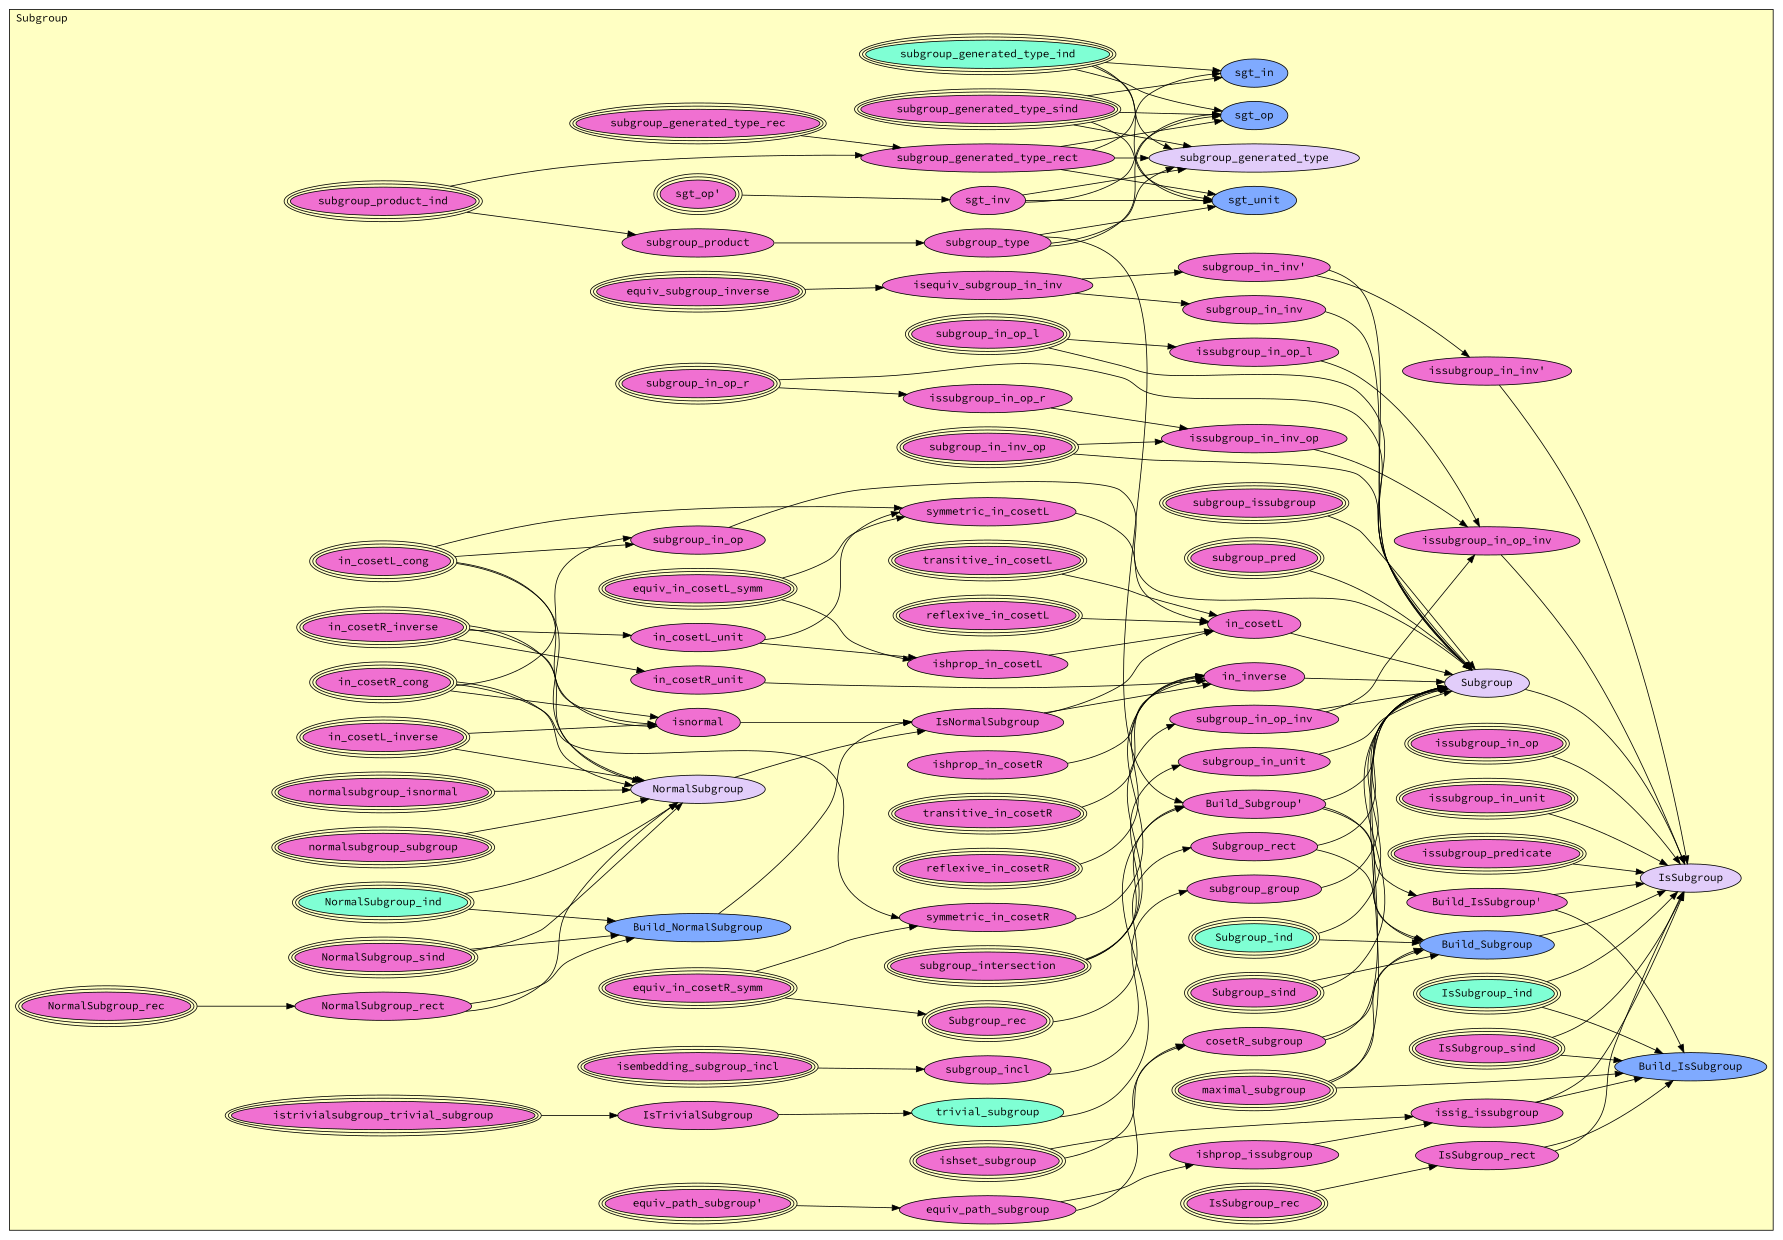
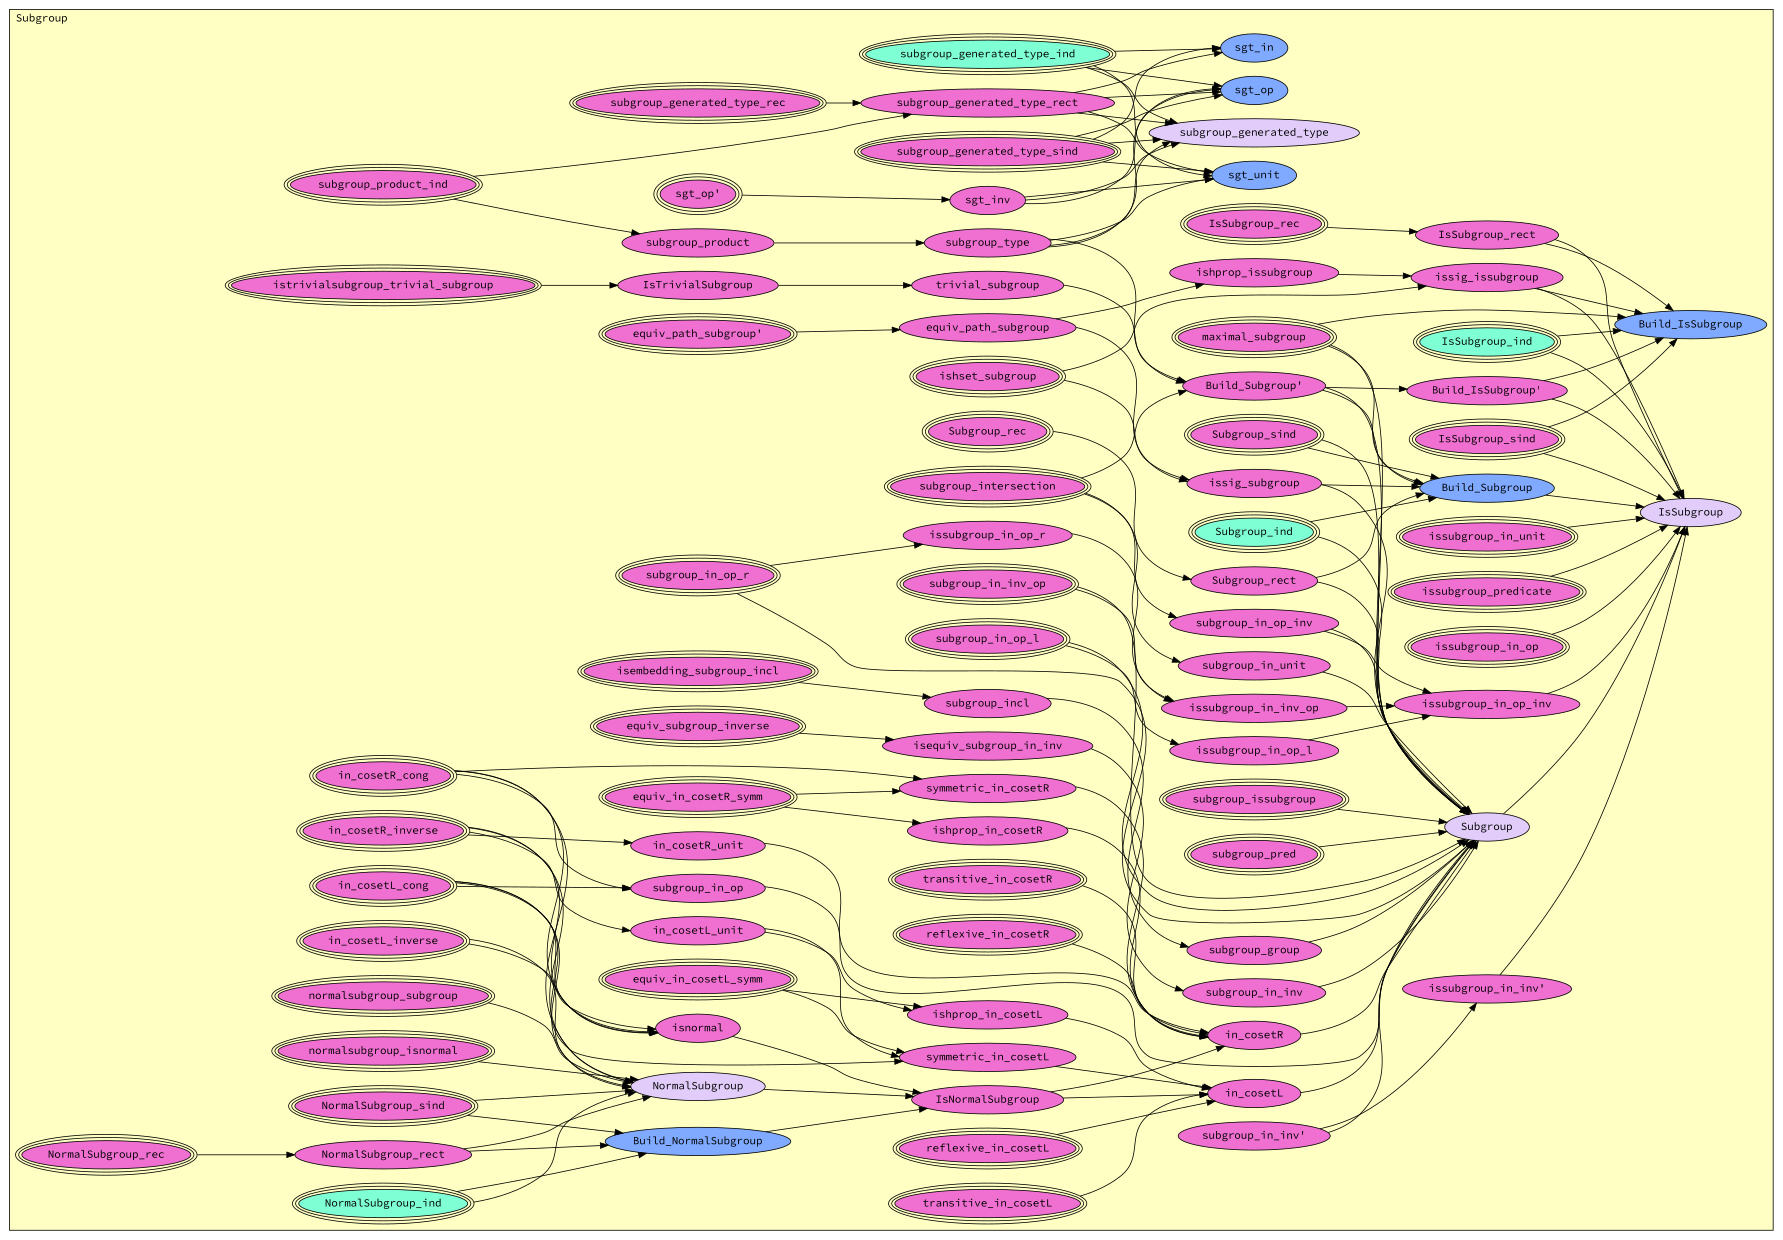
(1133, 276) -> none
(1254, 677) -> (1254, 1035)
(852, 1006) -> (849, 815)
(1254, 1042) -> (1254, 483)
(988, 1112) -> (988, 285)
